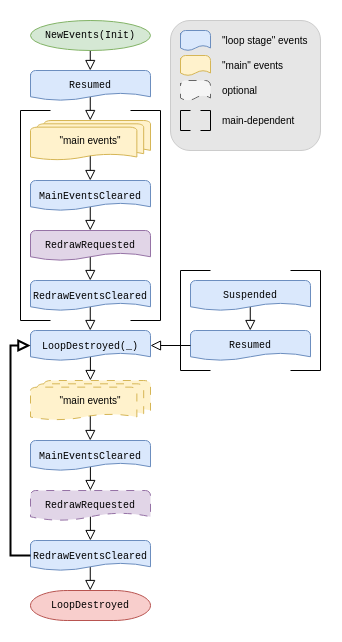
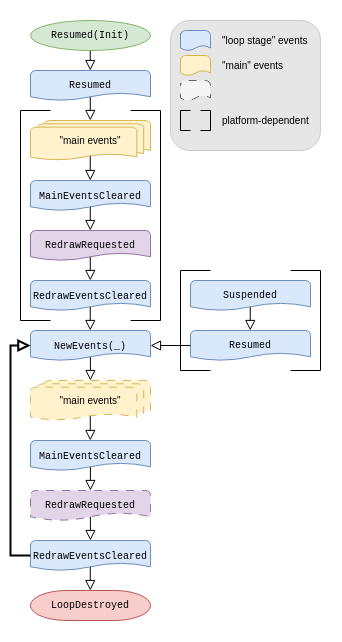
(91, 36) -> (91, 36)
(266, 91) -> none
(260, 121) -> (267, 121)
(91, 346) -> (91, 346)
